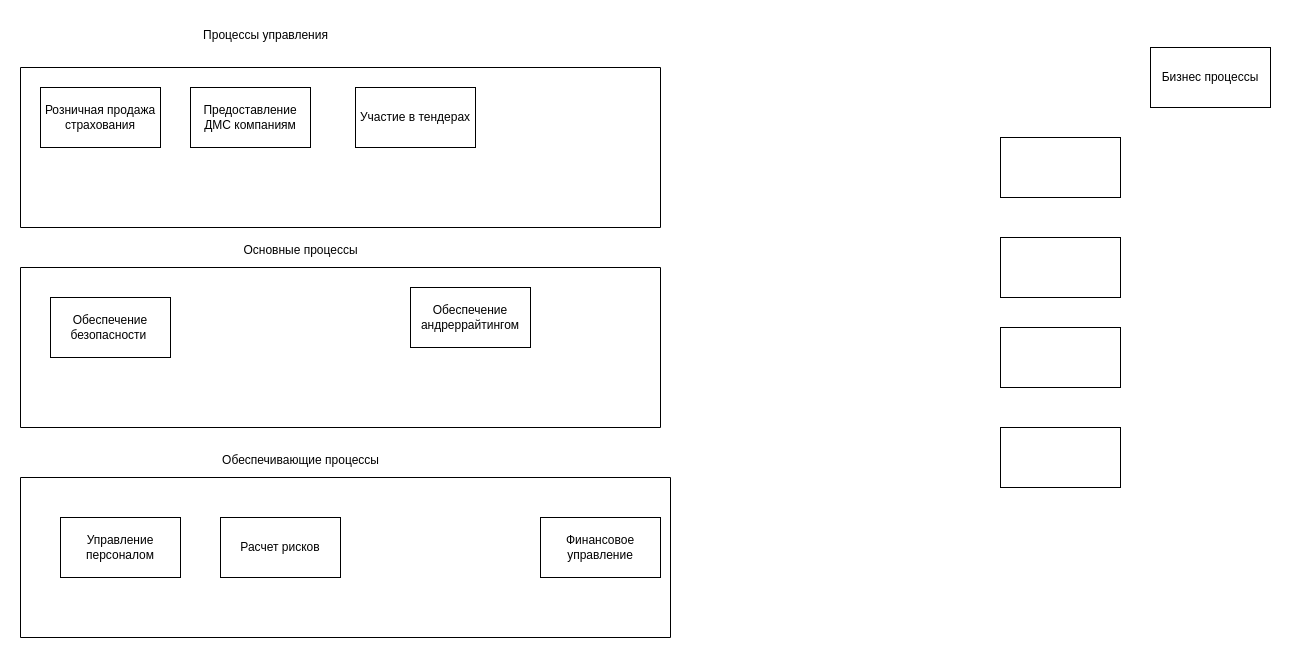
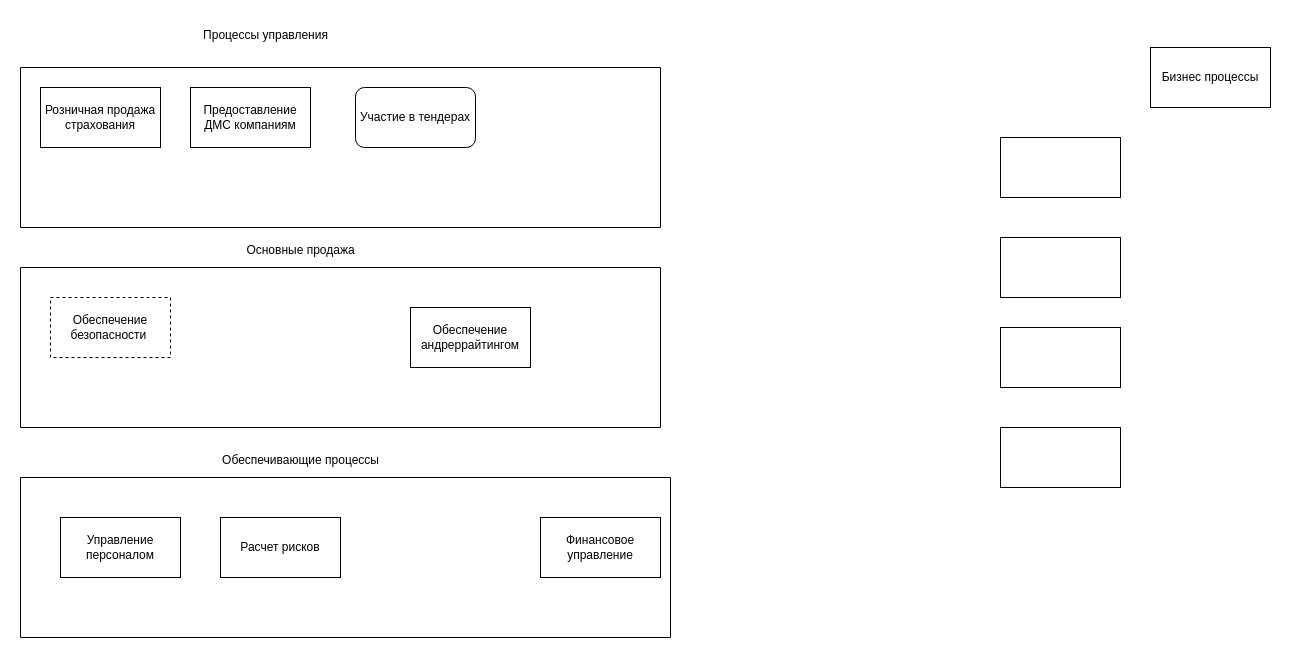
(416, 118) -> (416, 118)
(301, 251) -> (301, 251)
(471, 318) -> (471, 338)
(111, 328) -> (111, 328)
